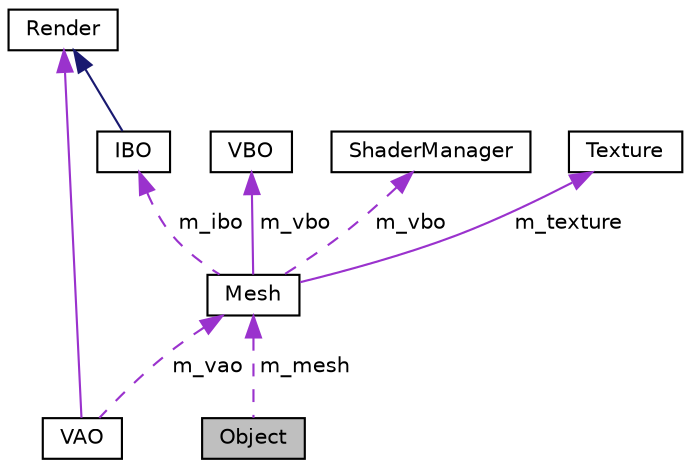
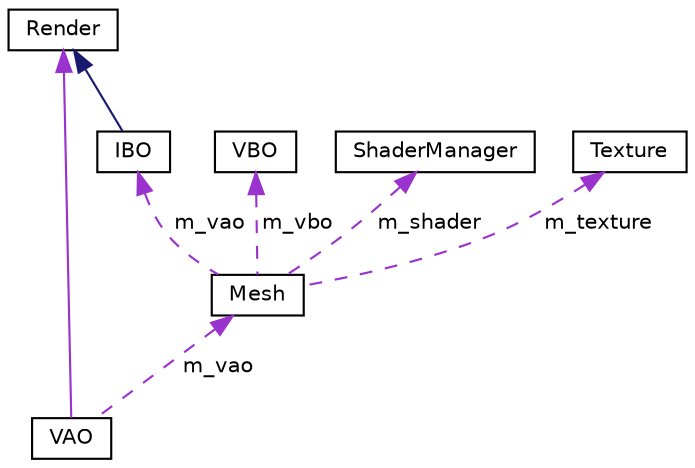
(209, 224) -> (207, 224)
(409, 224) -> (427, 224)
(253, 235) -> (257, 235)
(440, 242) -> (450, 250)
(253, 438) -> none
